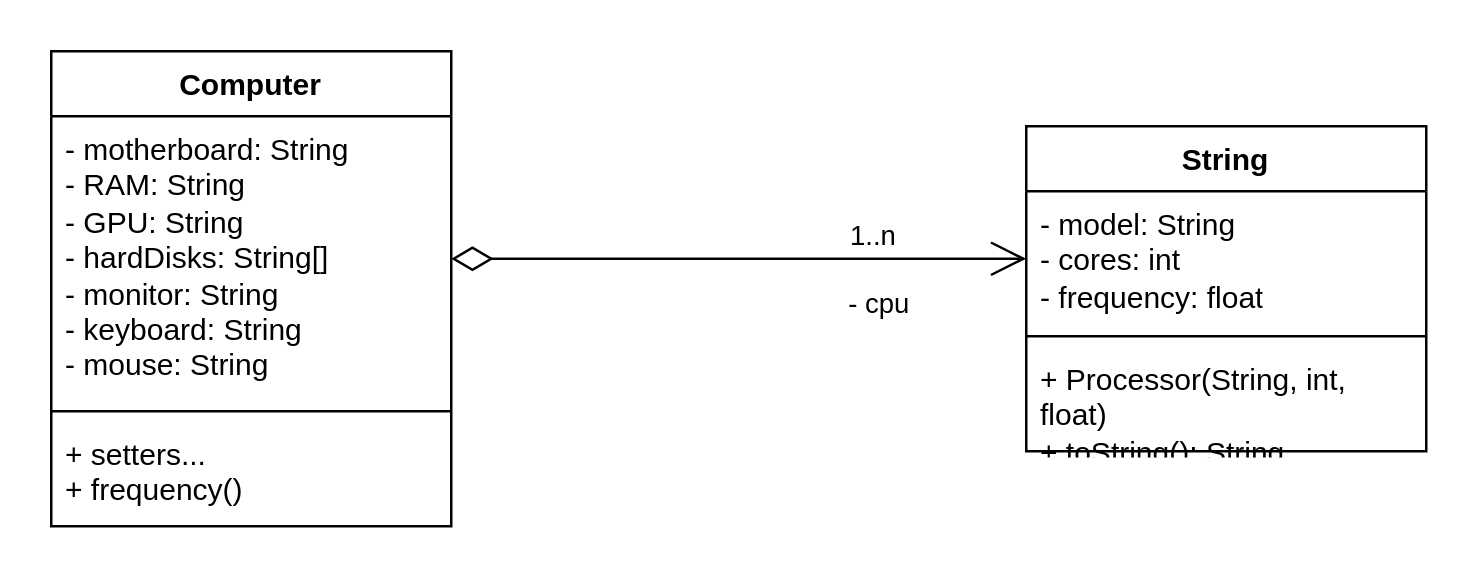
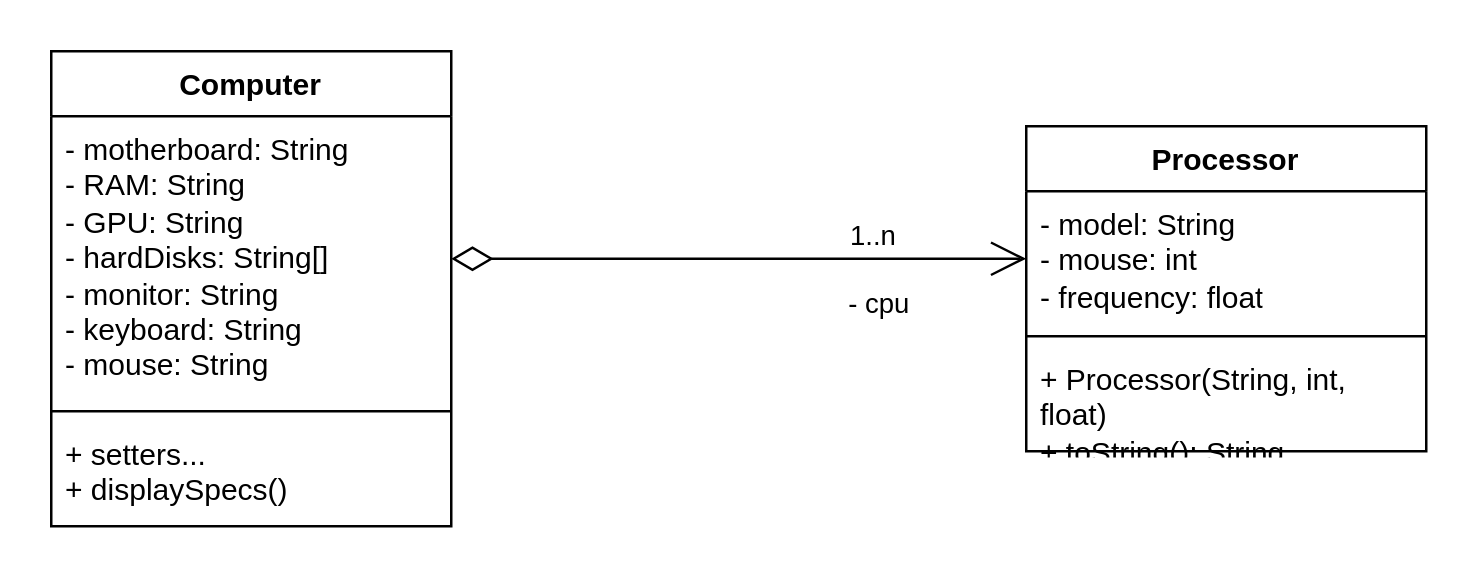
(1226, 162) -> (1226, 162)
(1177, 263) -> (1177, 263)
(172, 475) -> (189, 475)
